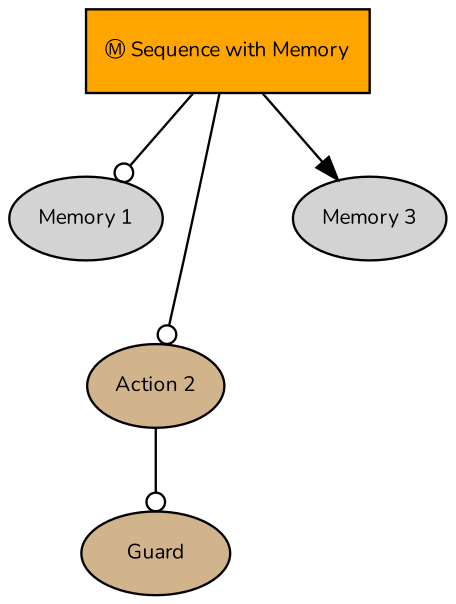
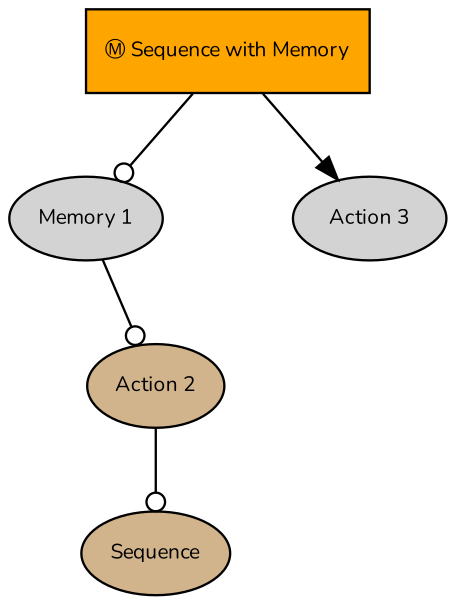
(195, 209) -> (117, 293)
(370, 219) -> (370, 219)
(156, 553) -> (156, 553)
